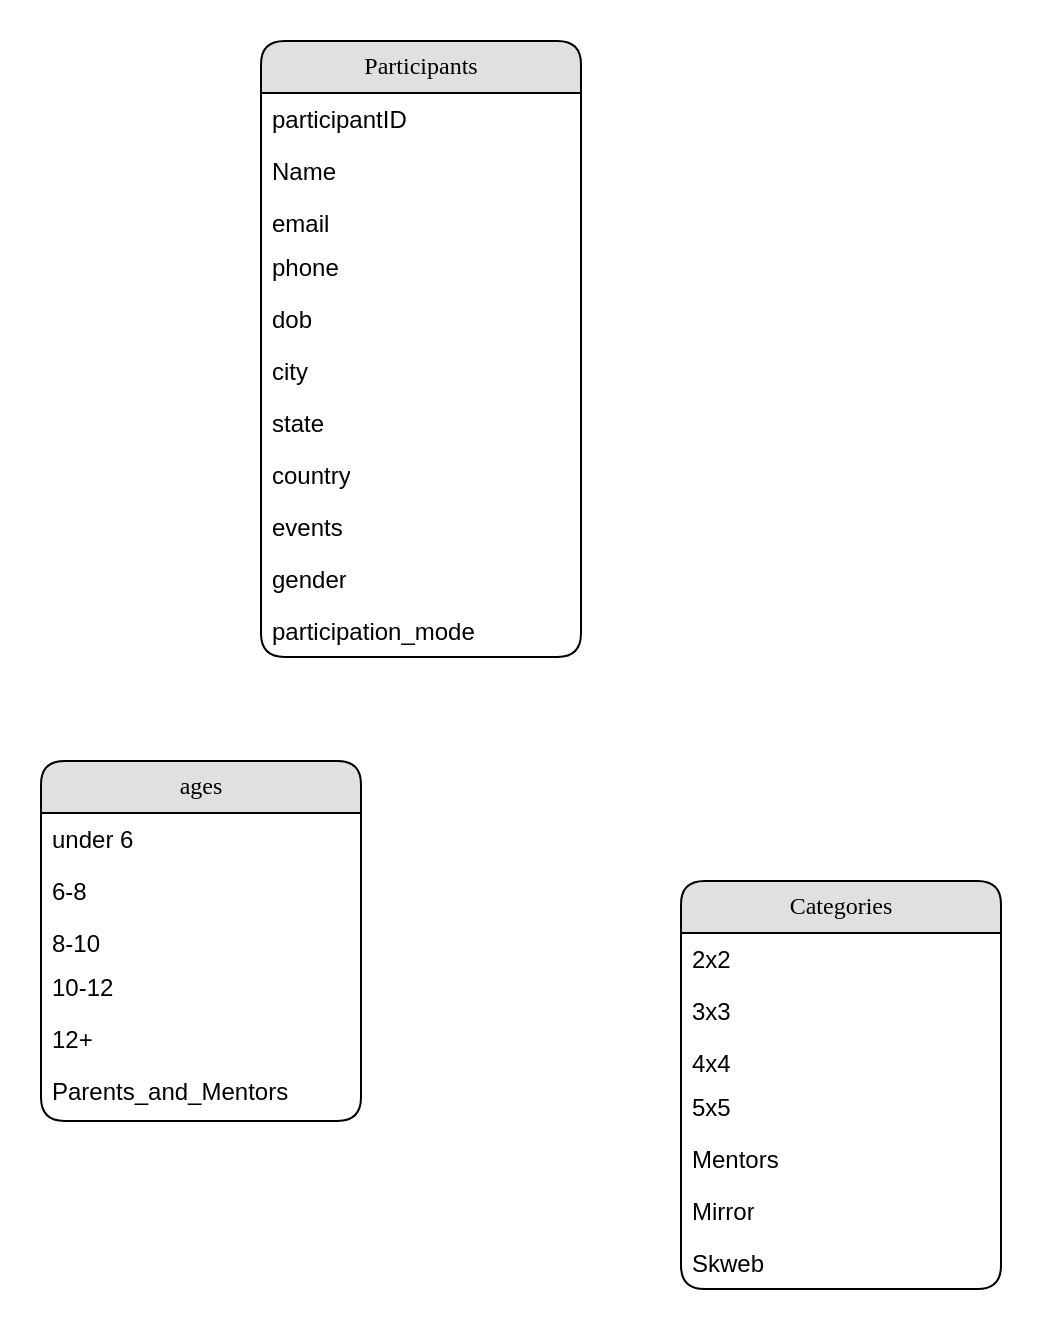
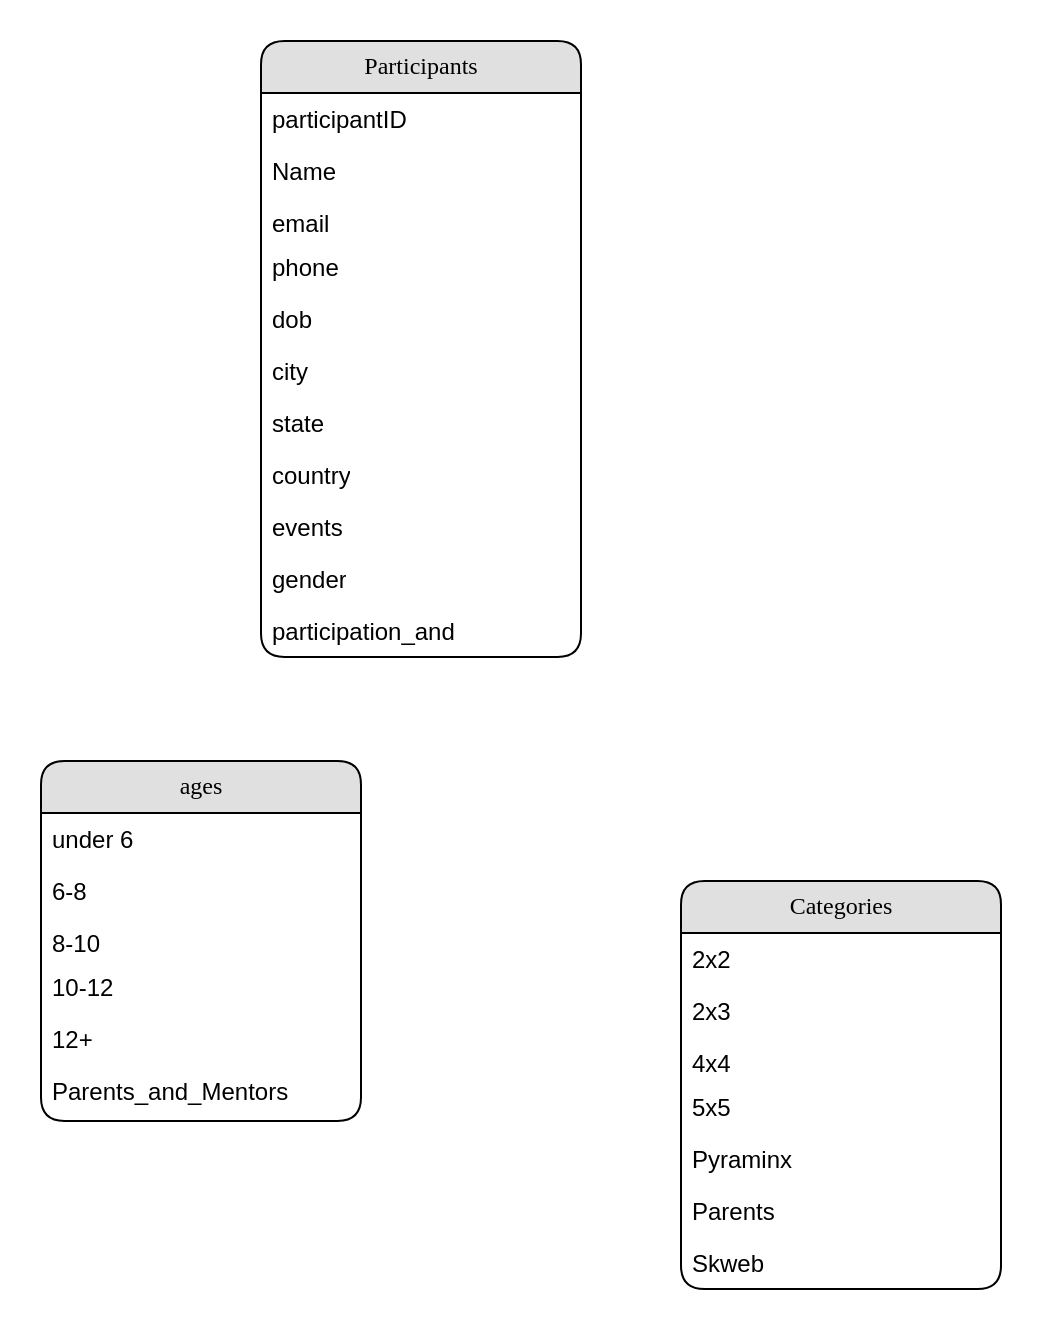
(385, 633) -> (378, 633)
(713, 1013) -> (713, 1013)
(740, 1161) -> (744, 1161)
(730, 1213) -> (740, 1213)
